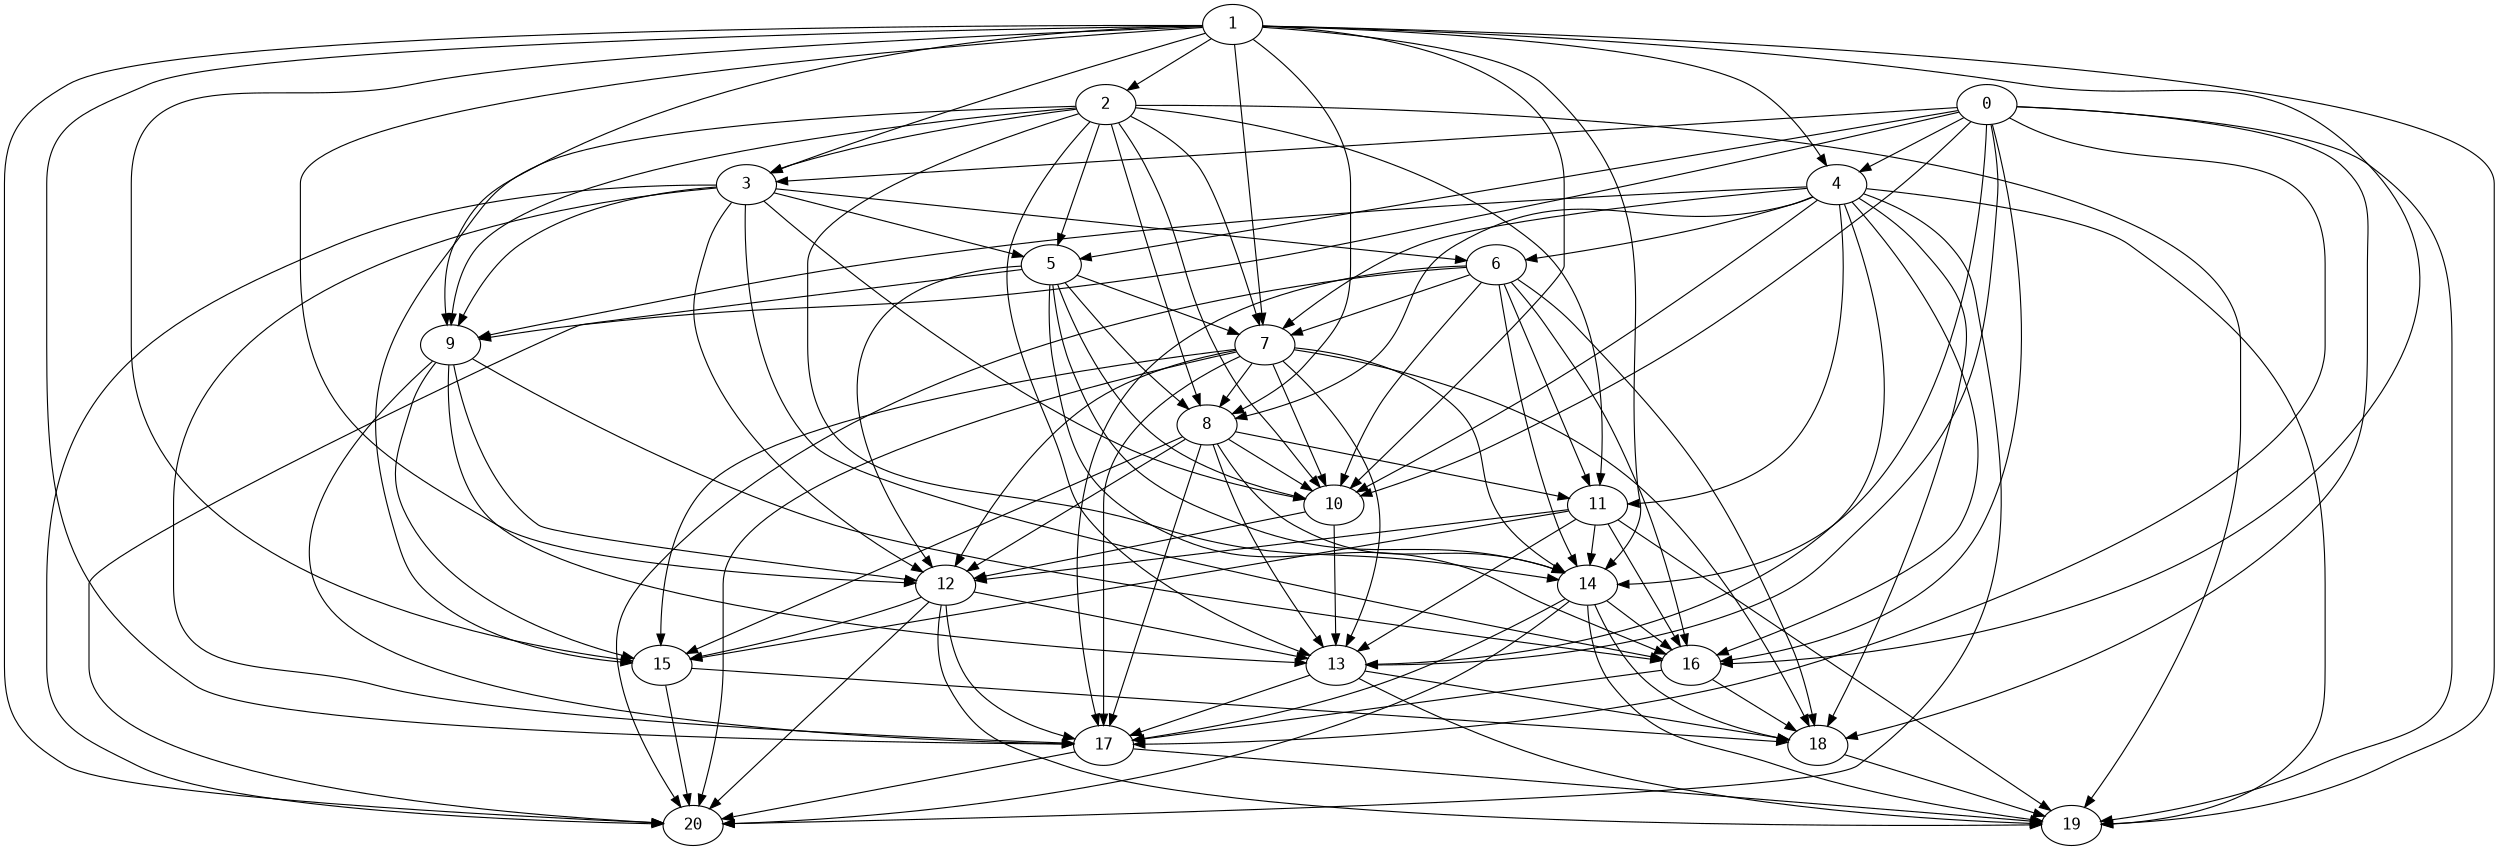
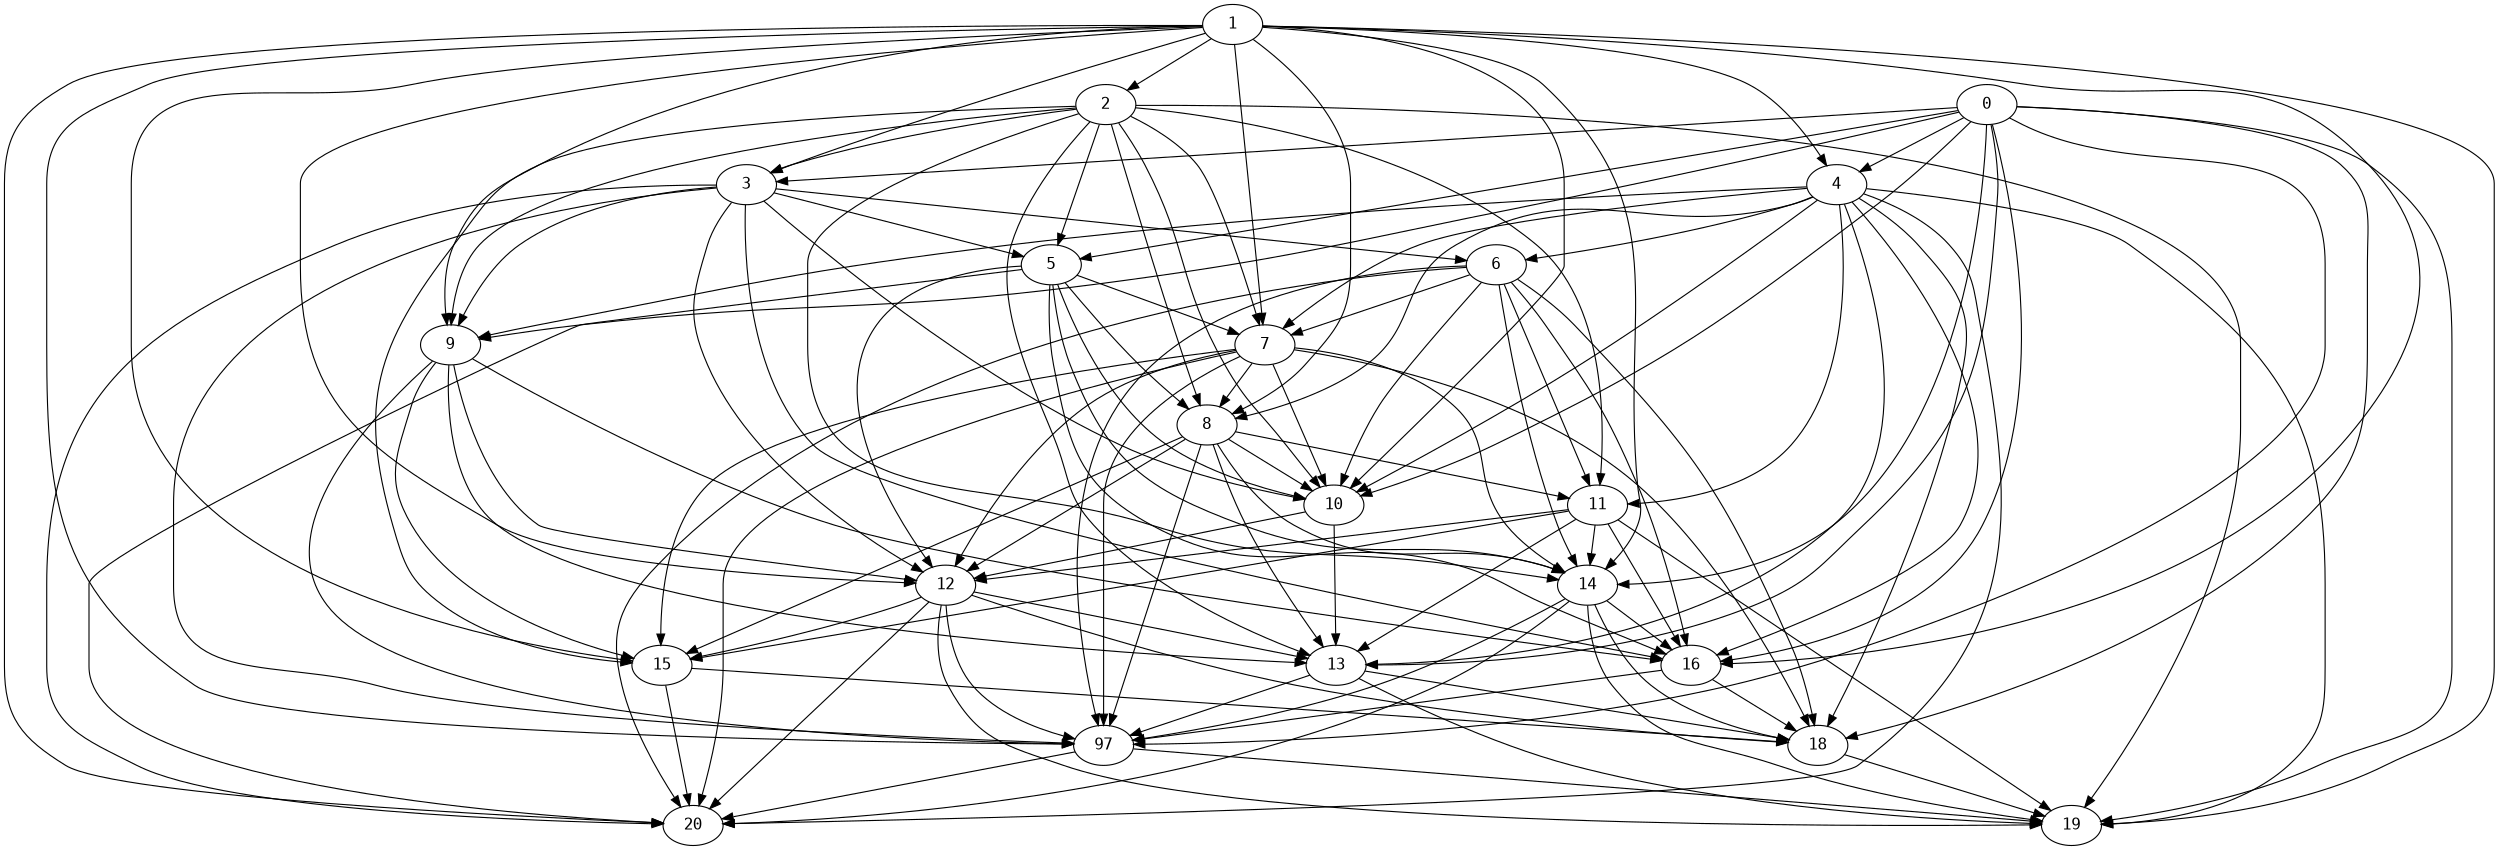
(1378, 501) -> none
none -> (1369, 698)
(1104, 745) -> (1104, 745)
